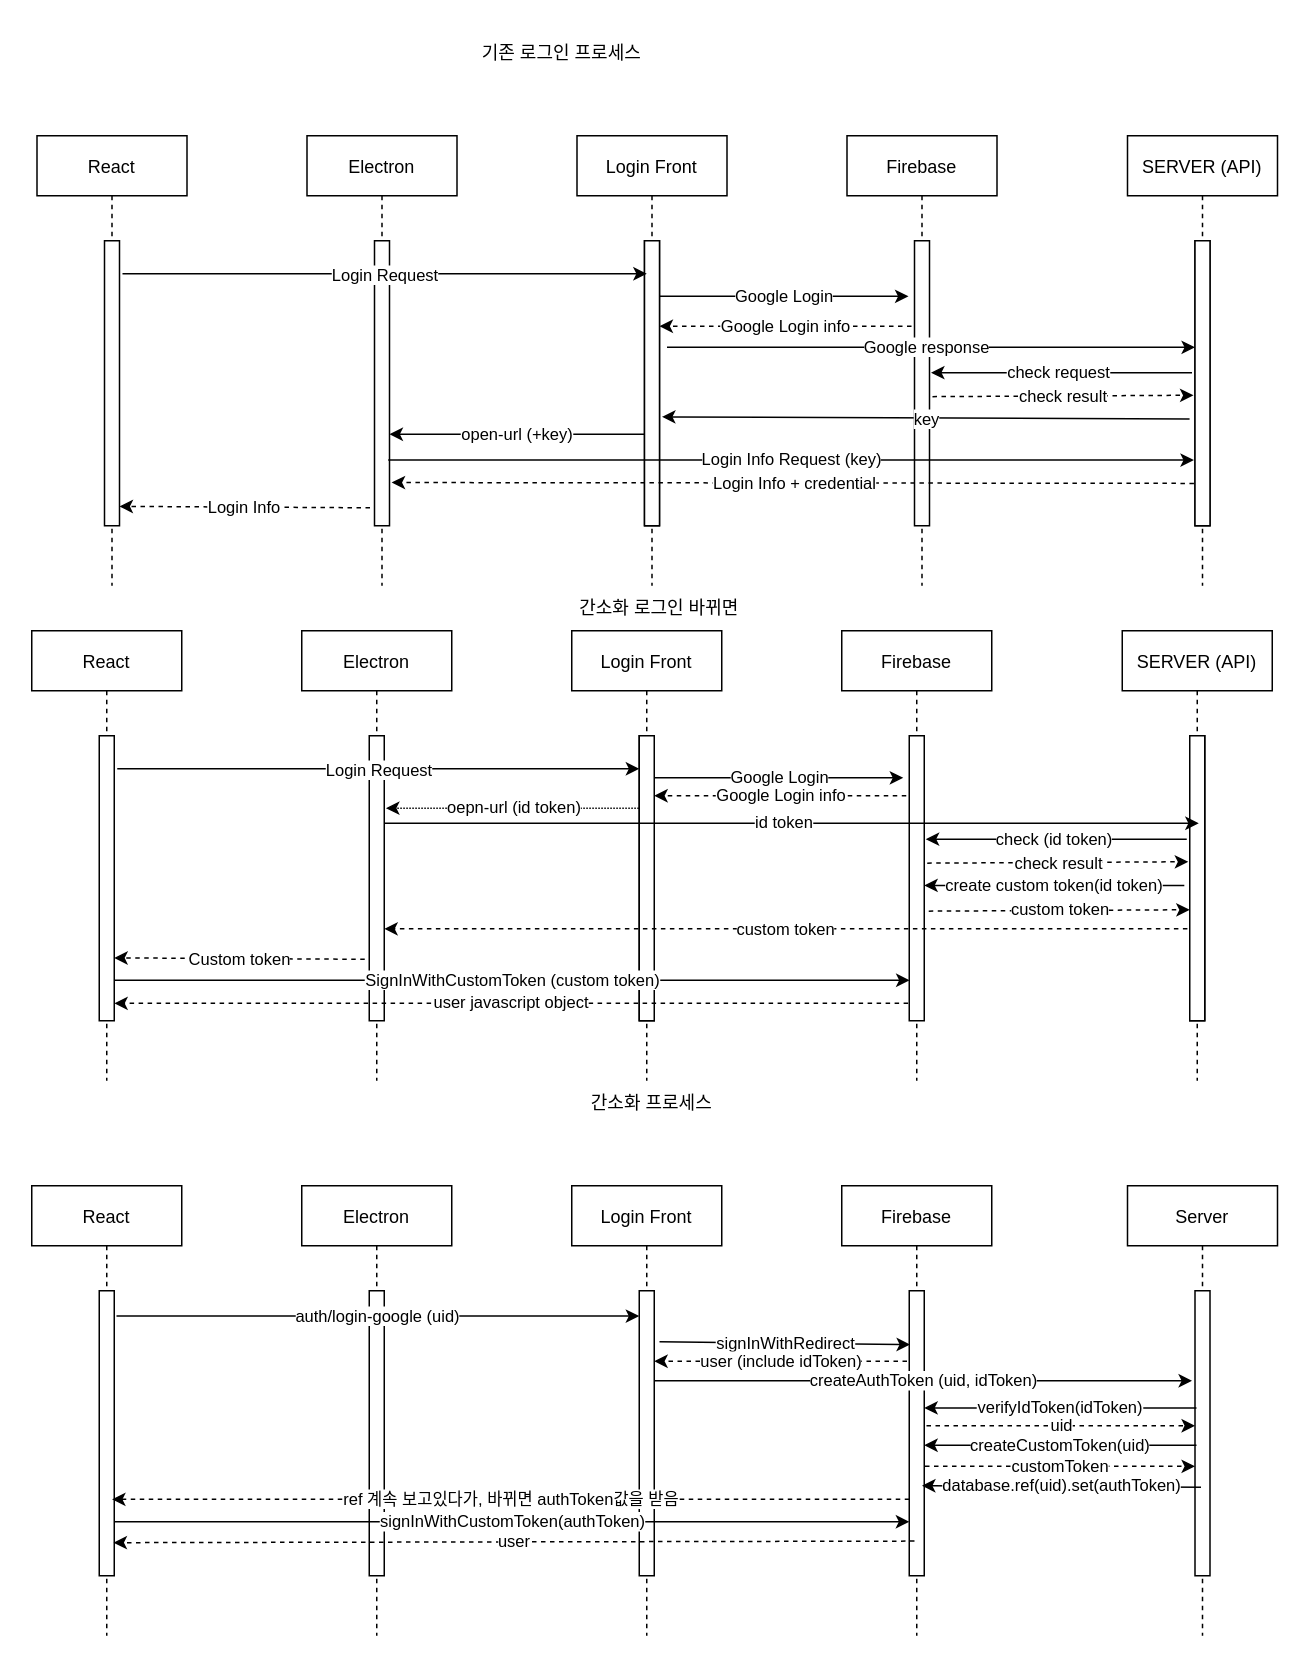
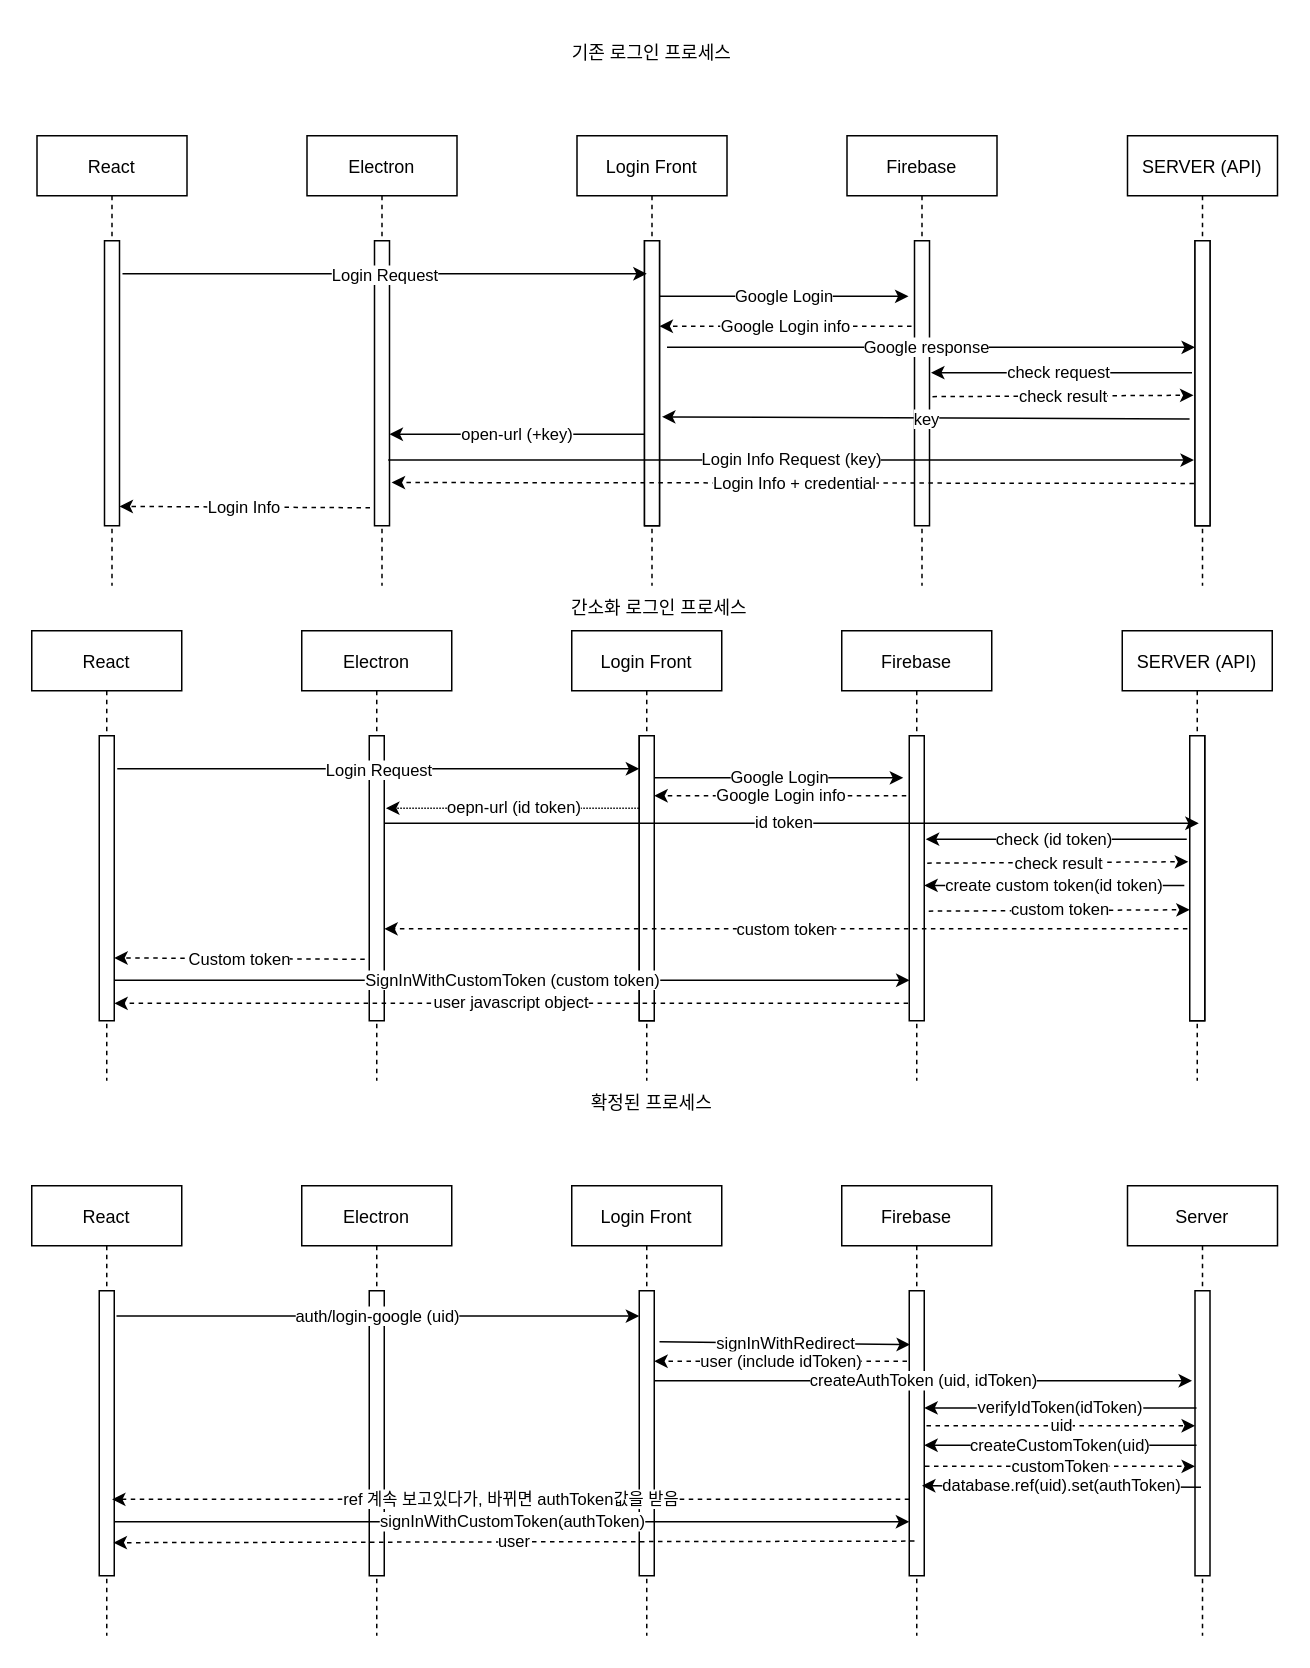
(562, 53) -> (652, 53)
(659, 608) -> (659, 608)
(652, 1103) -> (652, 1103)
